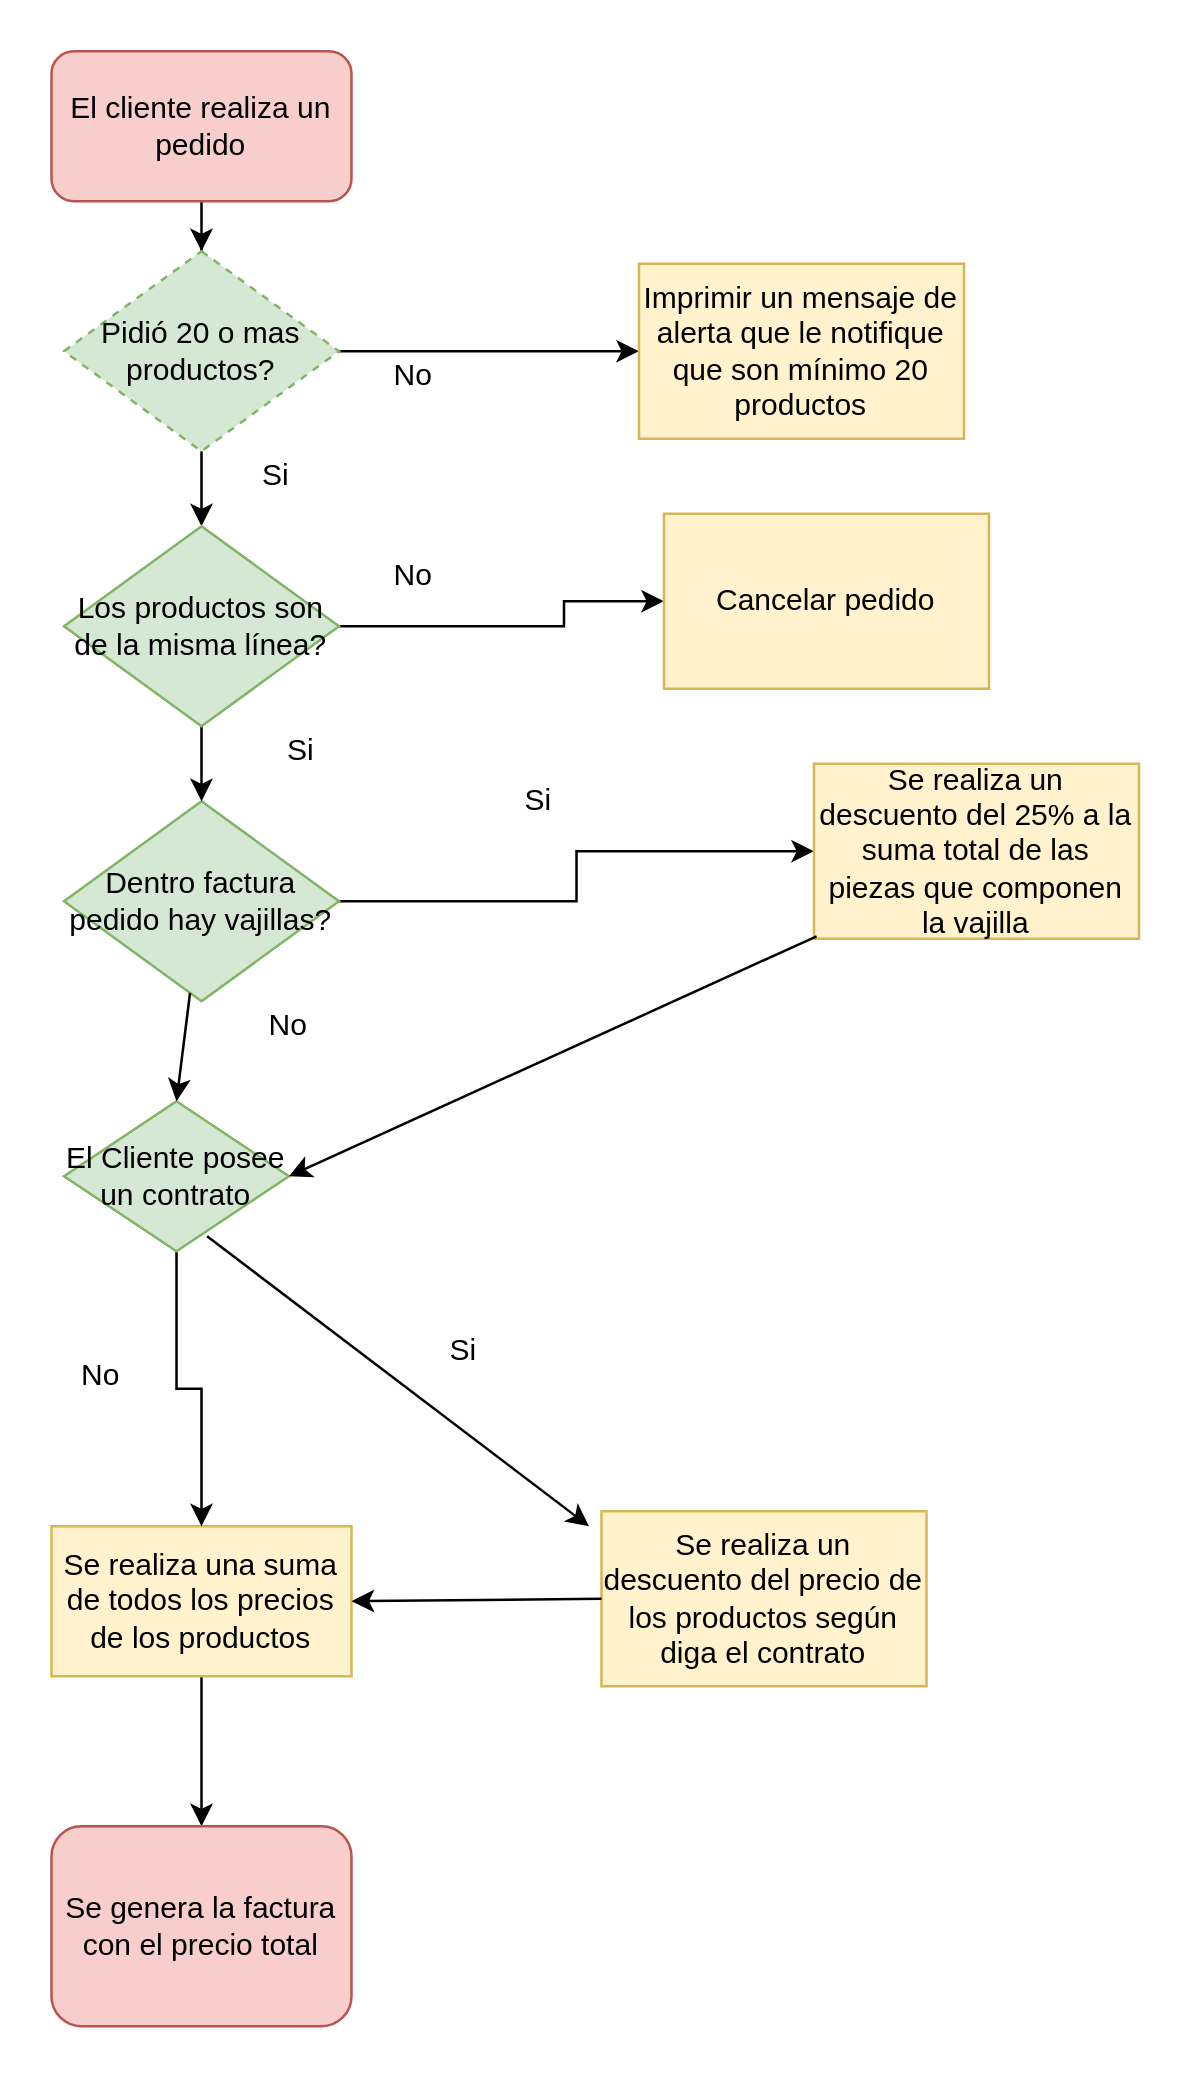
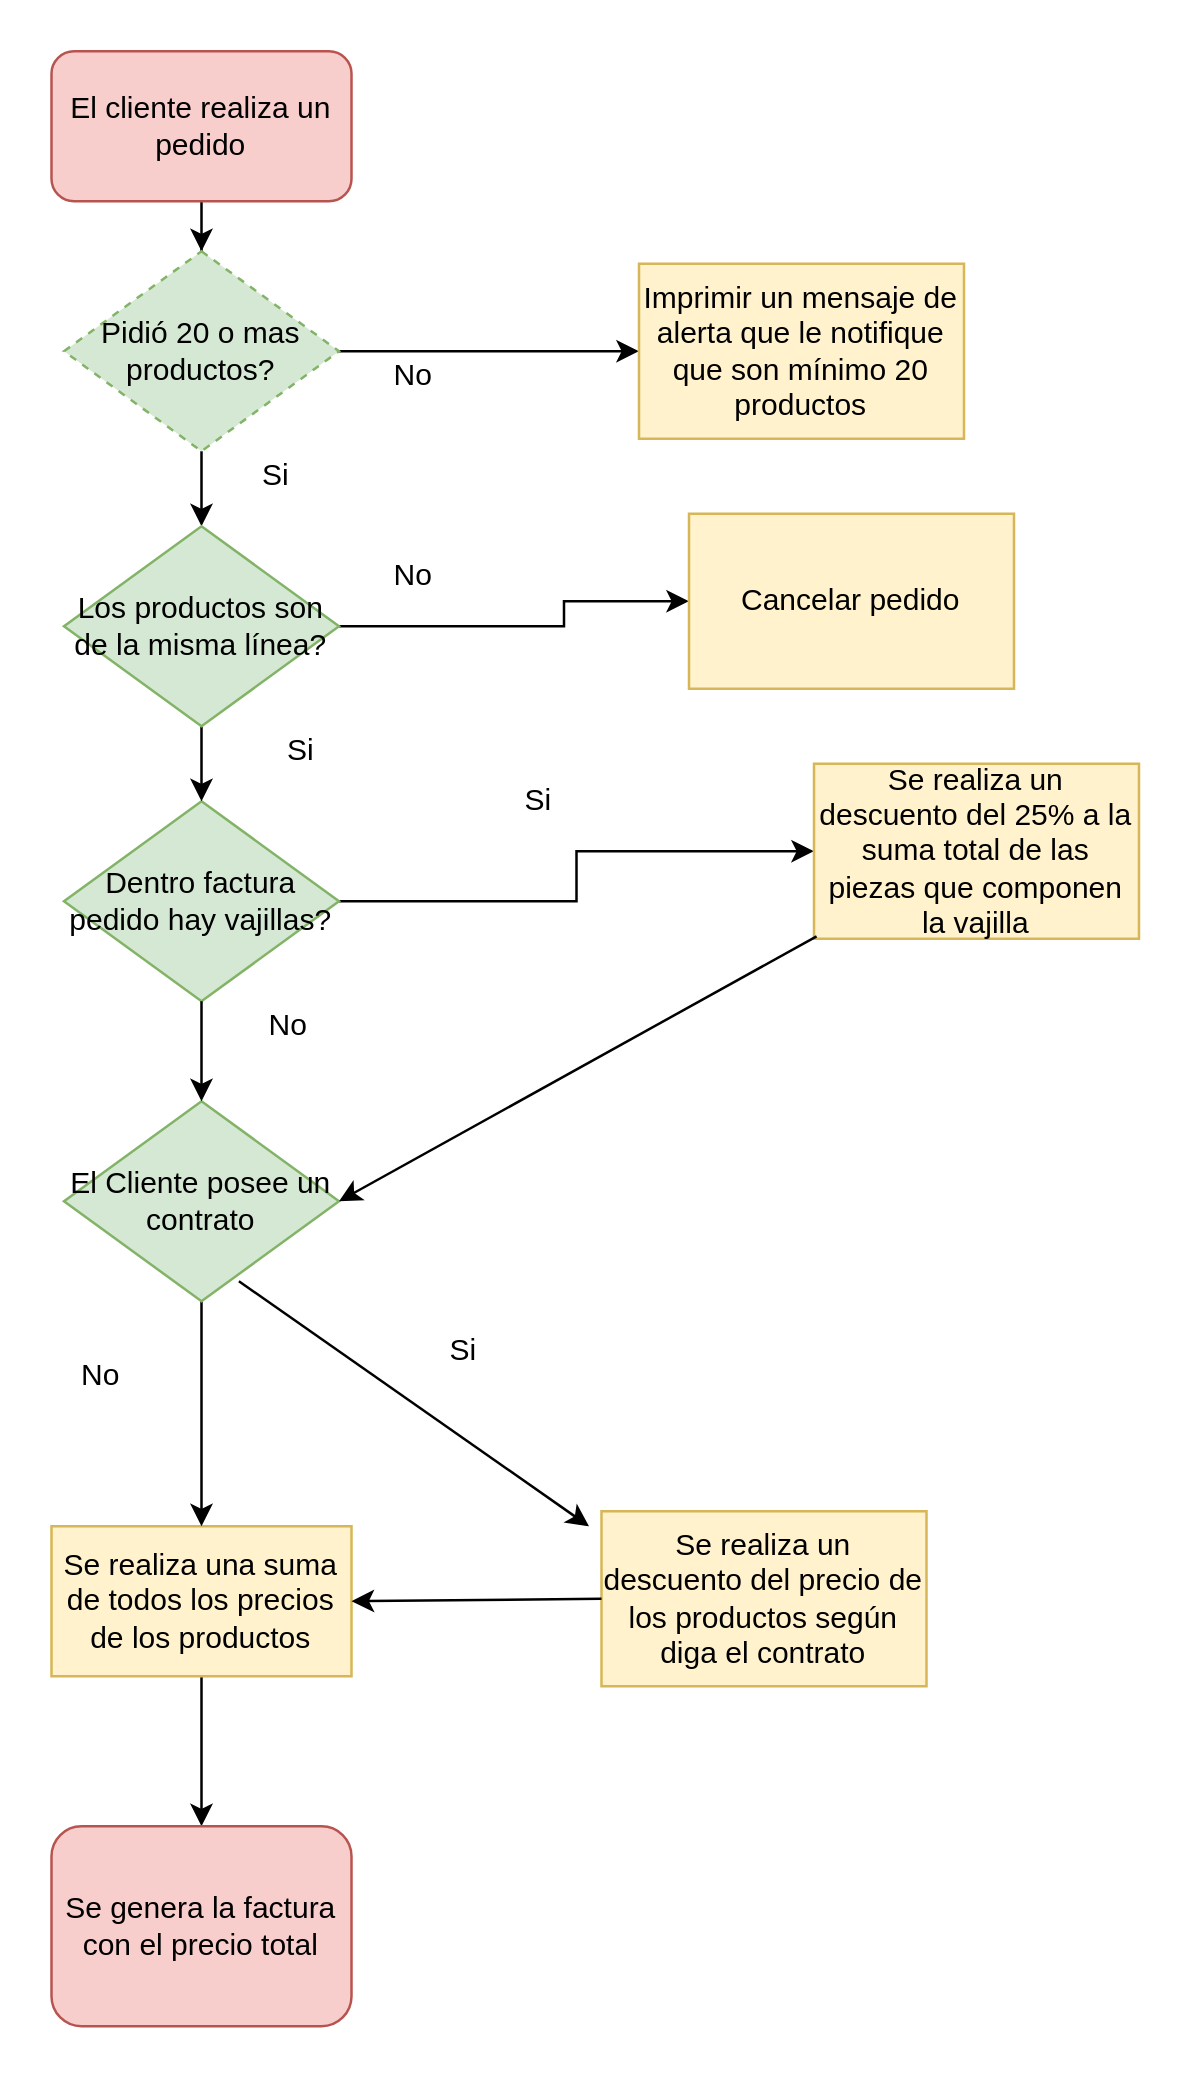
(826, 601) -> (851, 601)
(176, 1176) -> (201, 1201)
